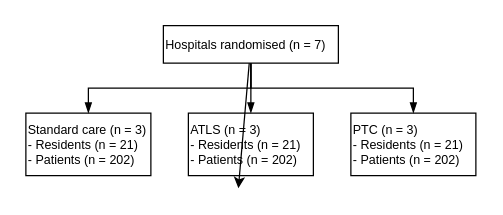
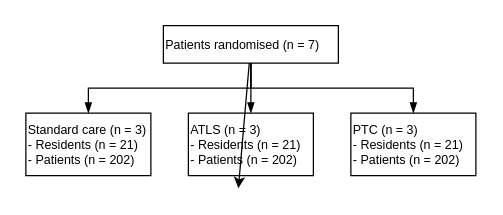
(252, 44) -> (250, 44)
